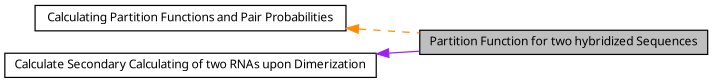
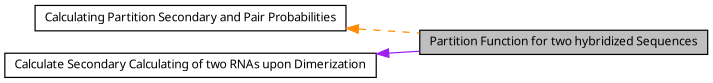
(191, 18) -> (191, 18)
